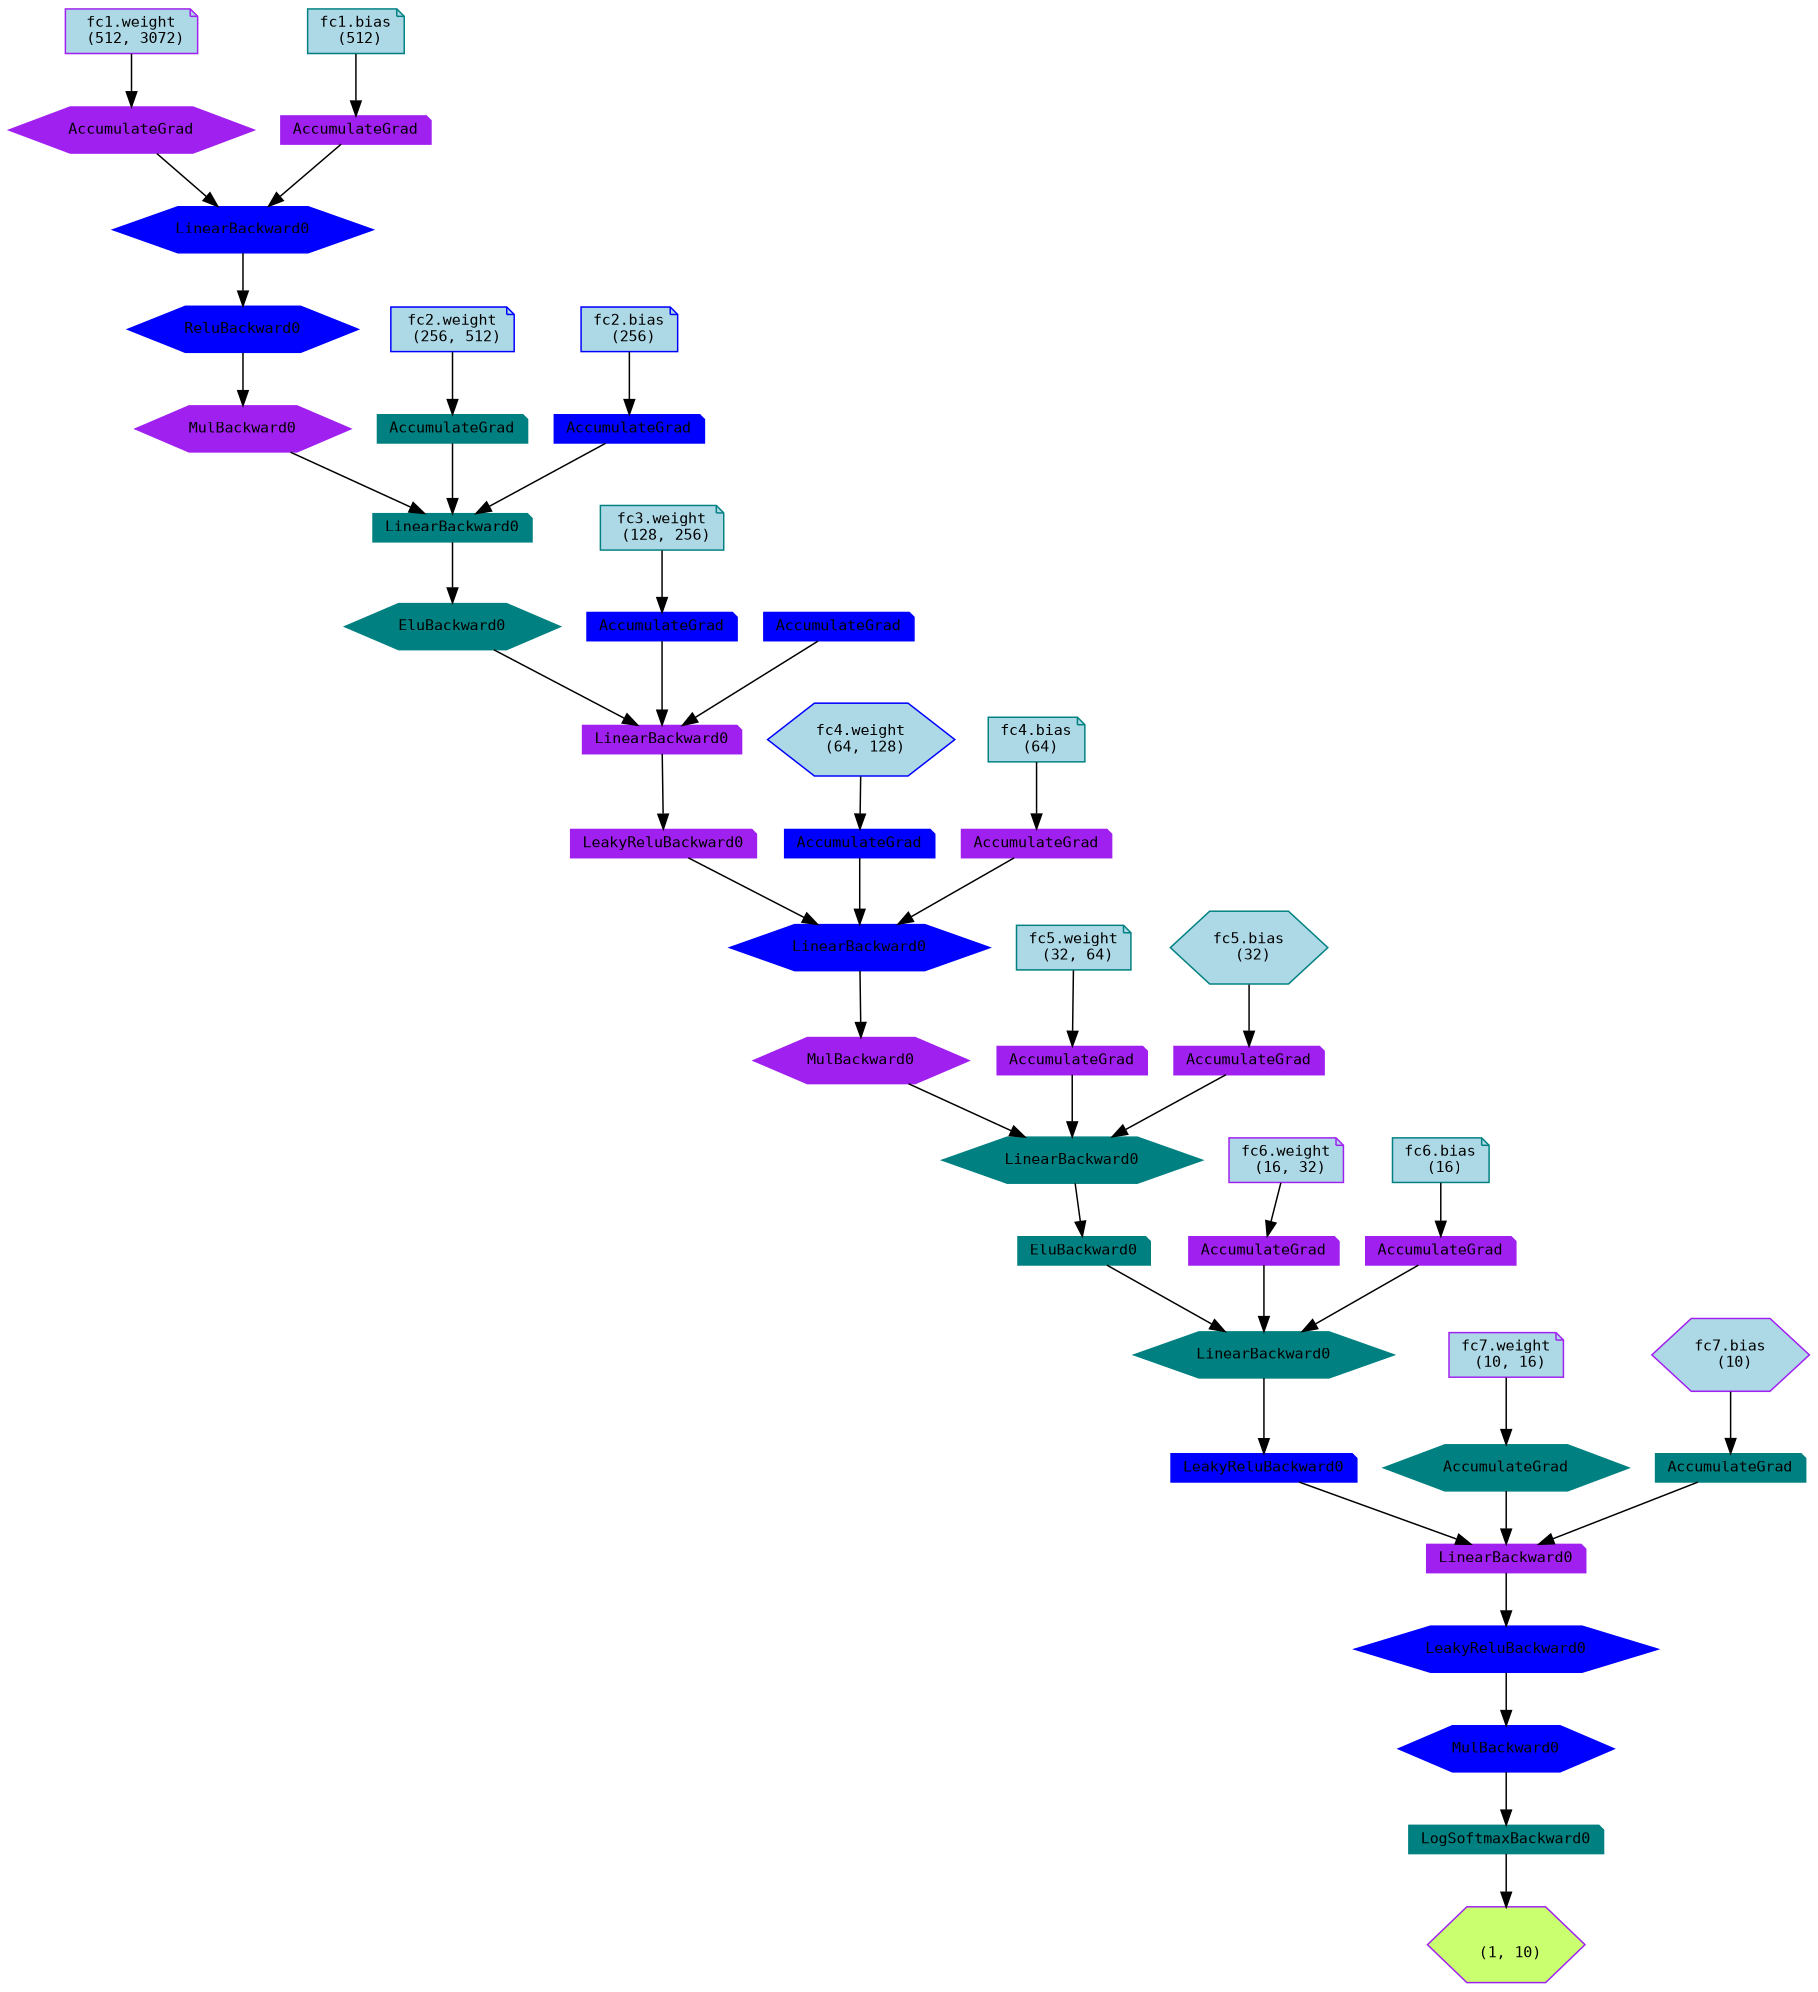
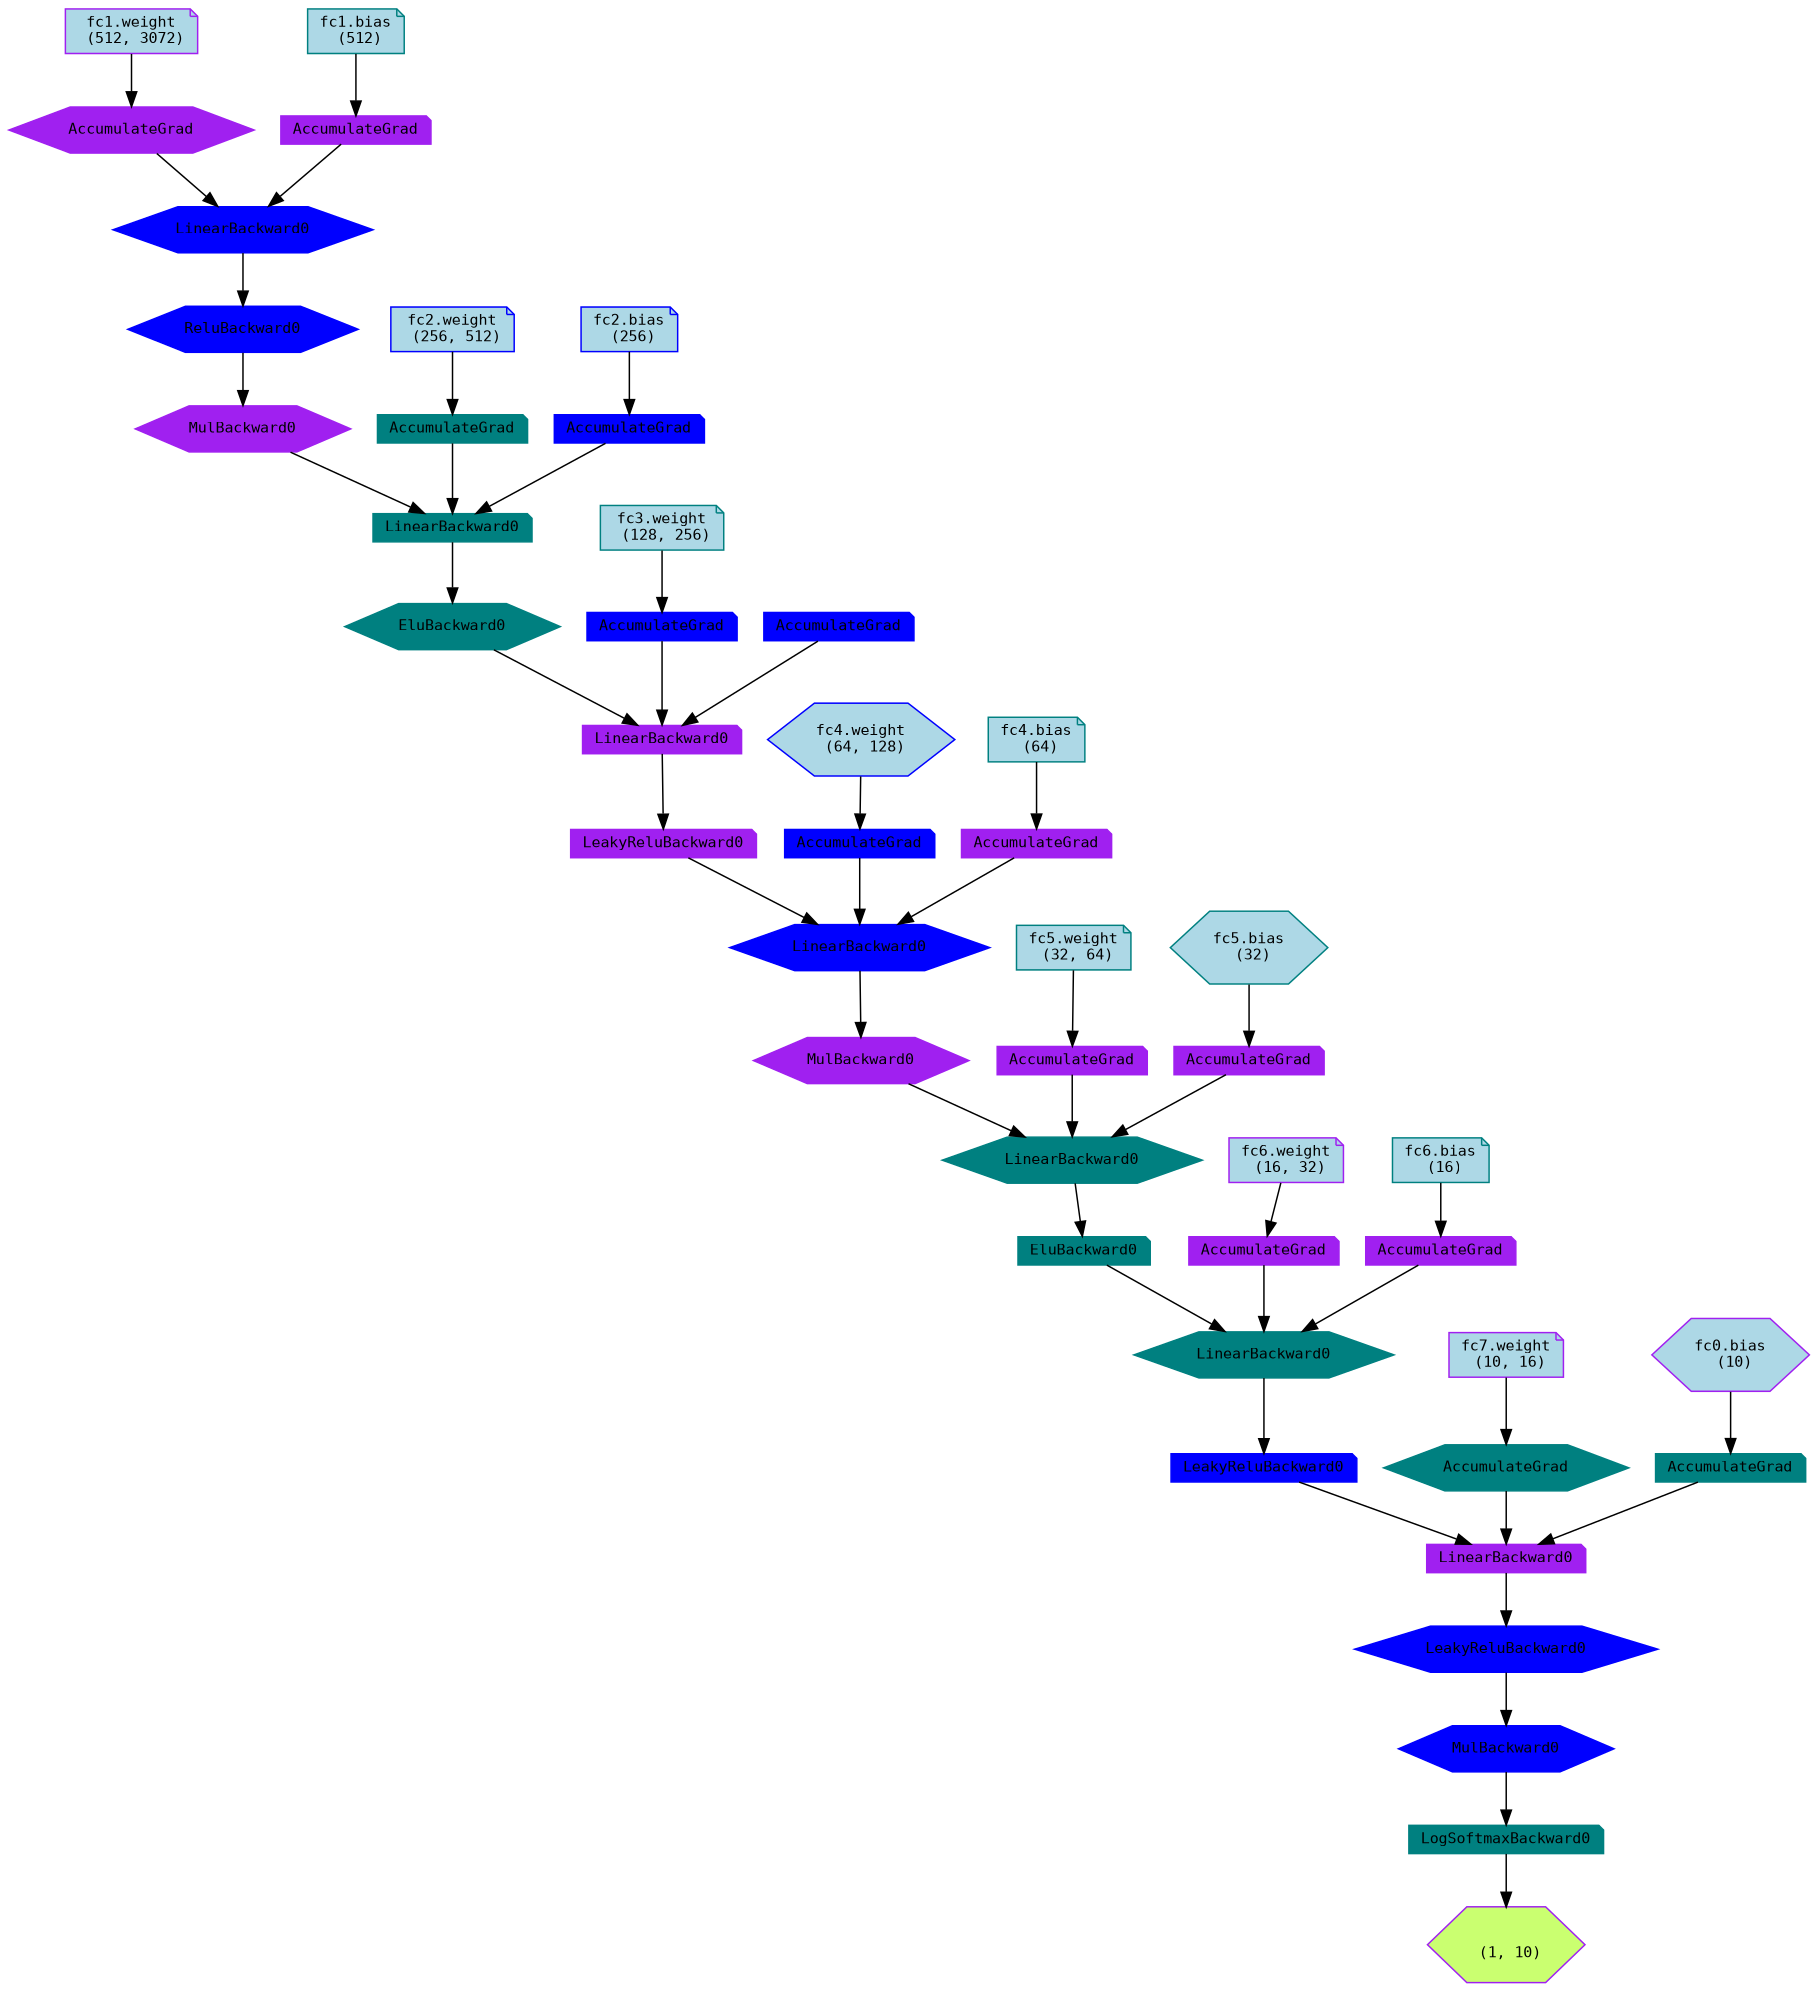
(1731, 1355) -> (1731, 1355)
